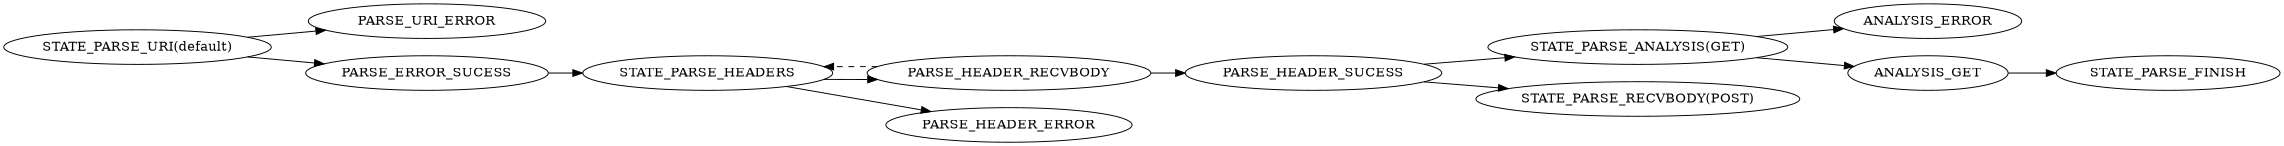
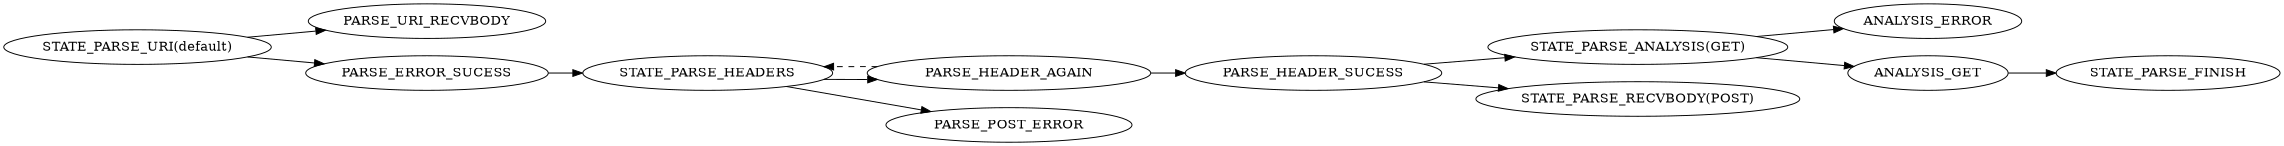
(427, 21) -> (427, 21)
(1009, 73) -> (1009, 73)
(1009, 125) -> (1009, 125)
